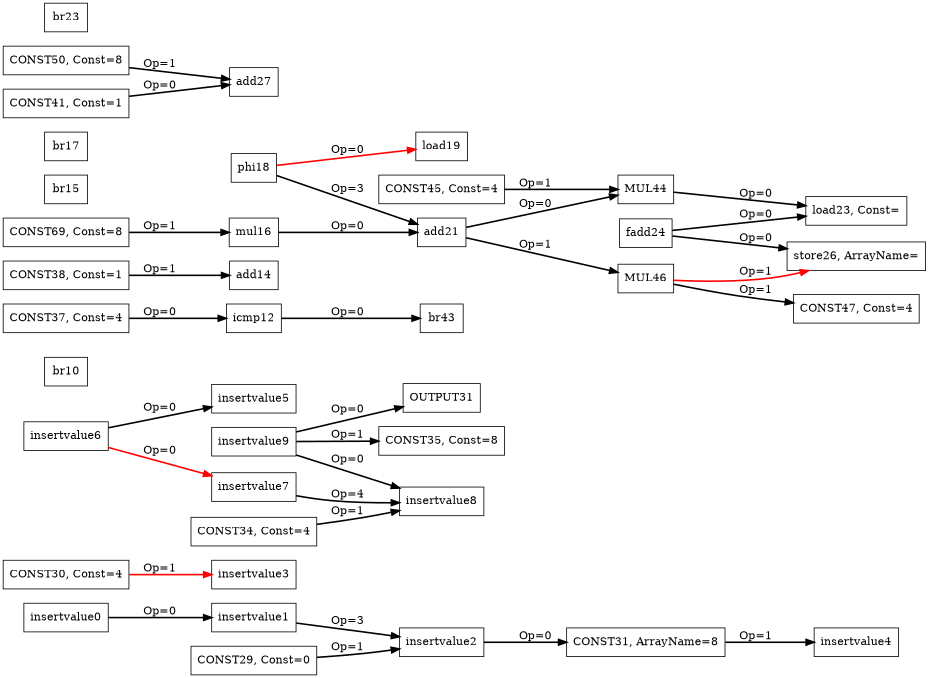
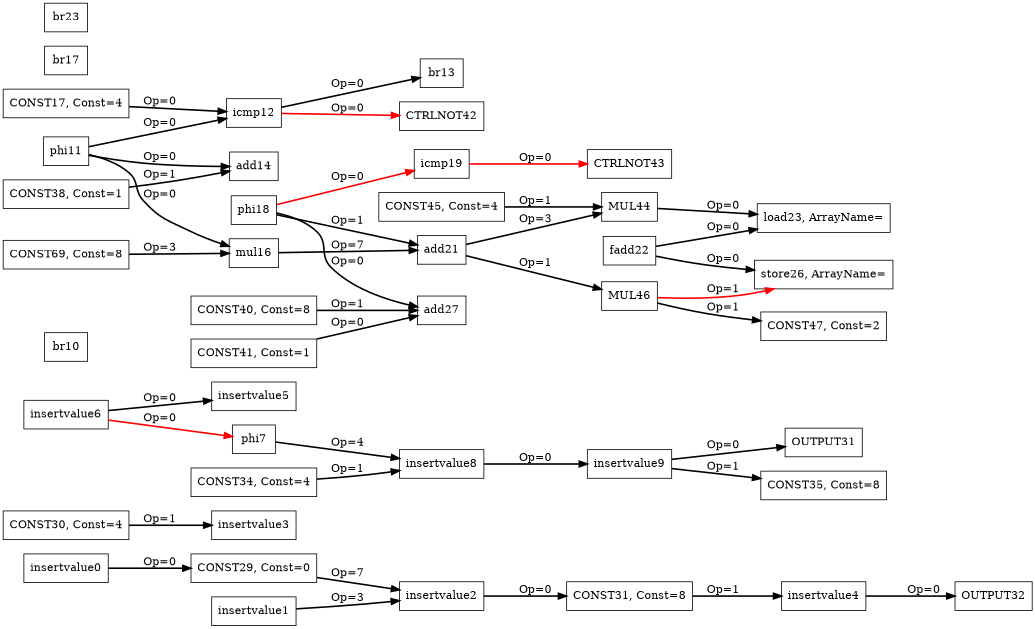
(66, 60) -> (254, 310)
none -> (442, 116)
(442, 146) -> (442, 164)
none -> (66, 151)
none -> (630, 164)
(66, 189) -> none
(348, 189) -> (348, 221)
(536, 204) -> (536, 219)
(856, 211) -> (824, 218)
(160, 226) -> (160, 248)
(348, 226) -> (348, 246)
(646, 233) -> (630, 251)
none -> (332, 269)
(856, 309) -> (824, 326)
(66, 318) -> (66, 103)
(442, 318) -> (442, 73)
(344, 470) -> (532, 464)
(254, 487) -> (254, 439)
(166, 575) -> (166, 525)
none -> (994, 596)
(156, 618) -> (146, 568)
(646, 642) -> (630, 596)
(348, 647) -> (348, 573)
